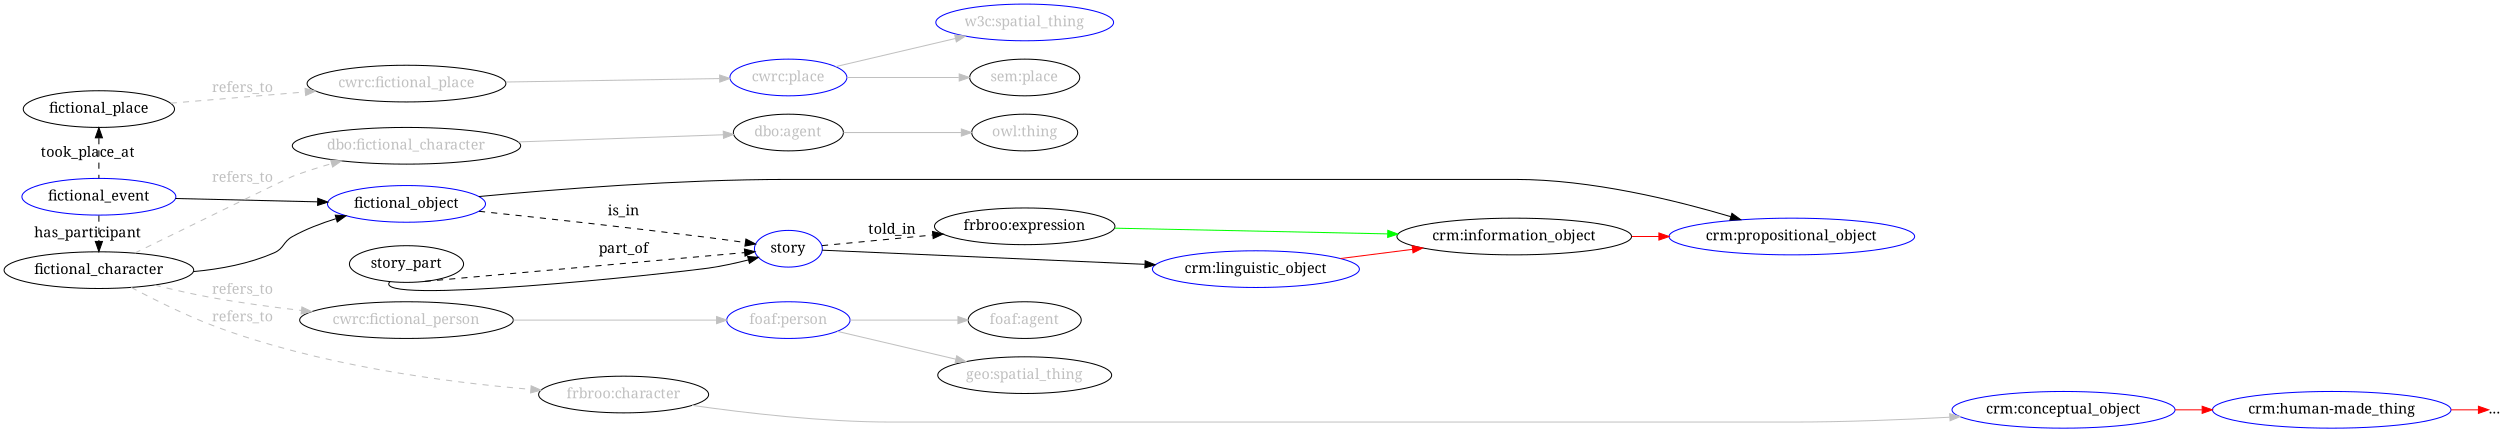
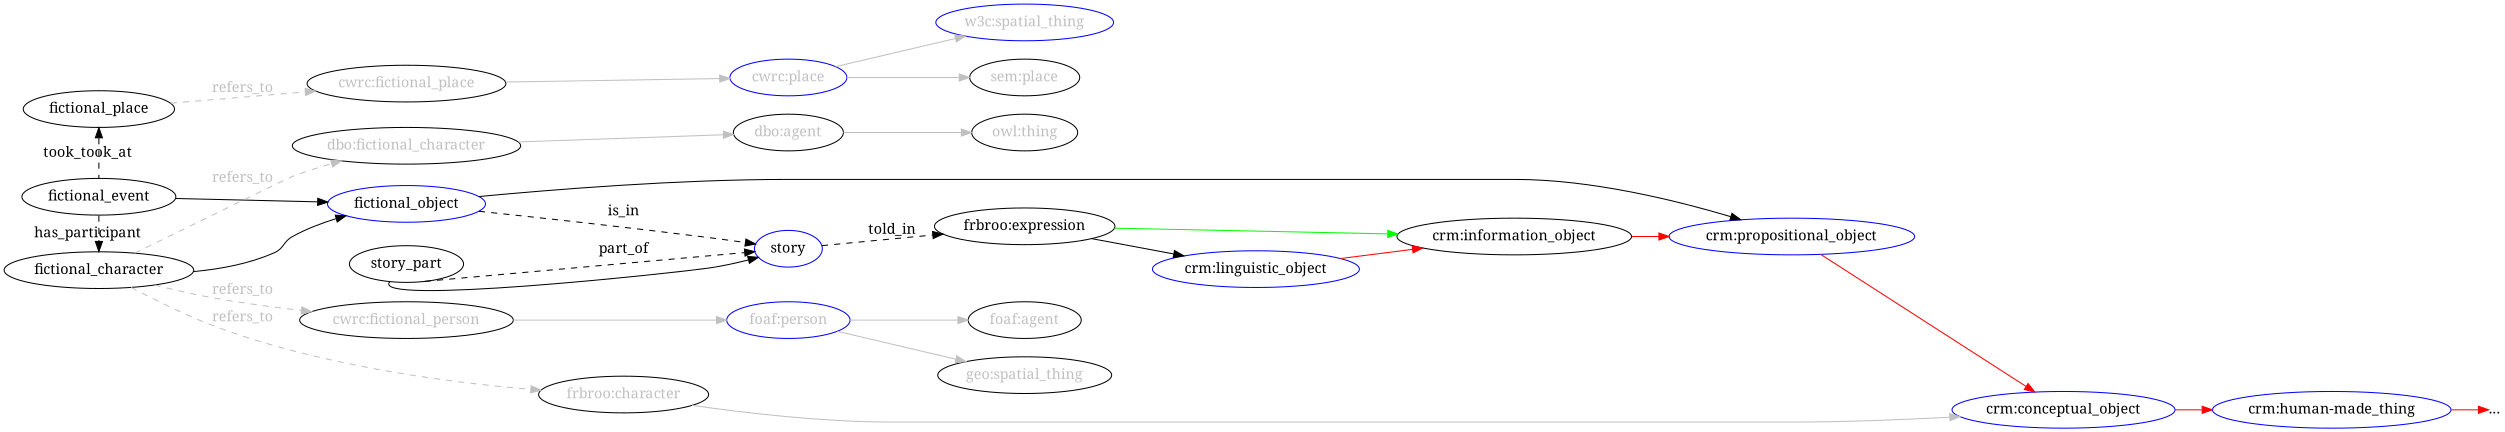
(88, 153) -> (88, 153)
(99, 197) -> (99, 197)
(983, 257) -> (1133, 246)
none -> (1923, 320)
